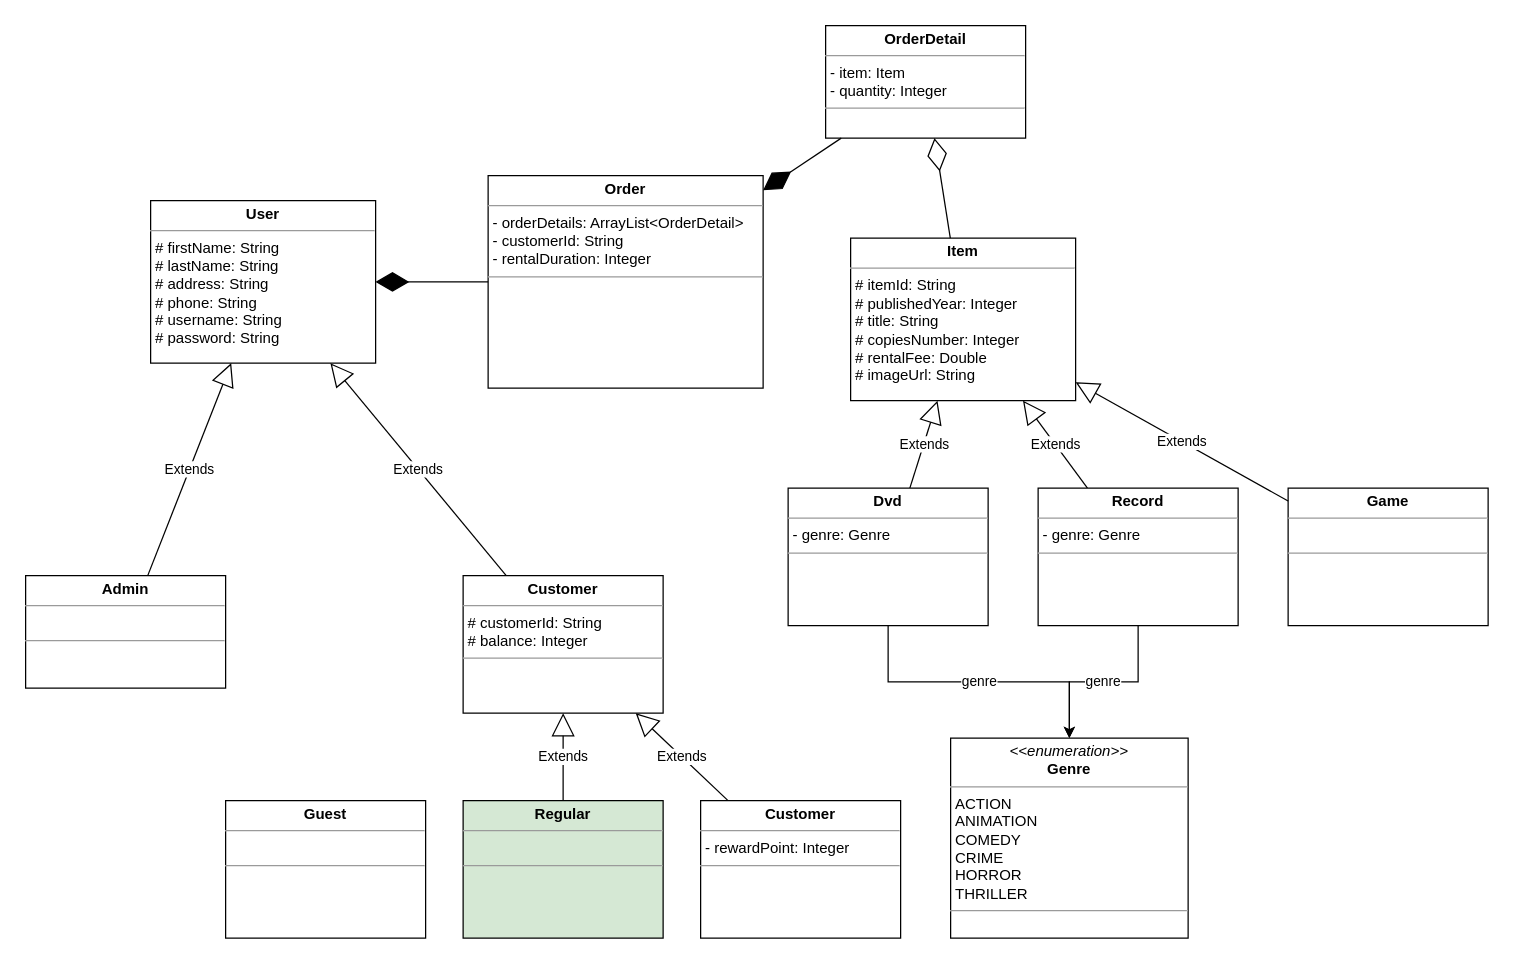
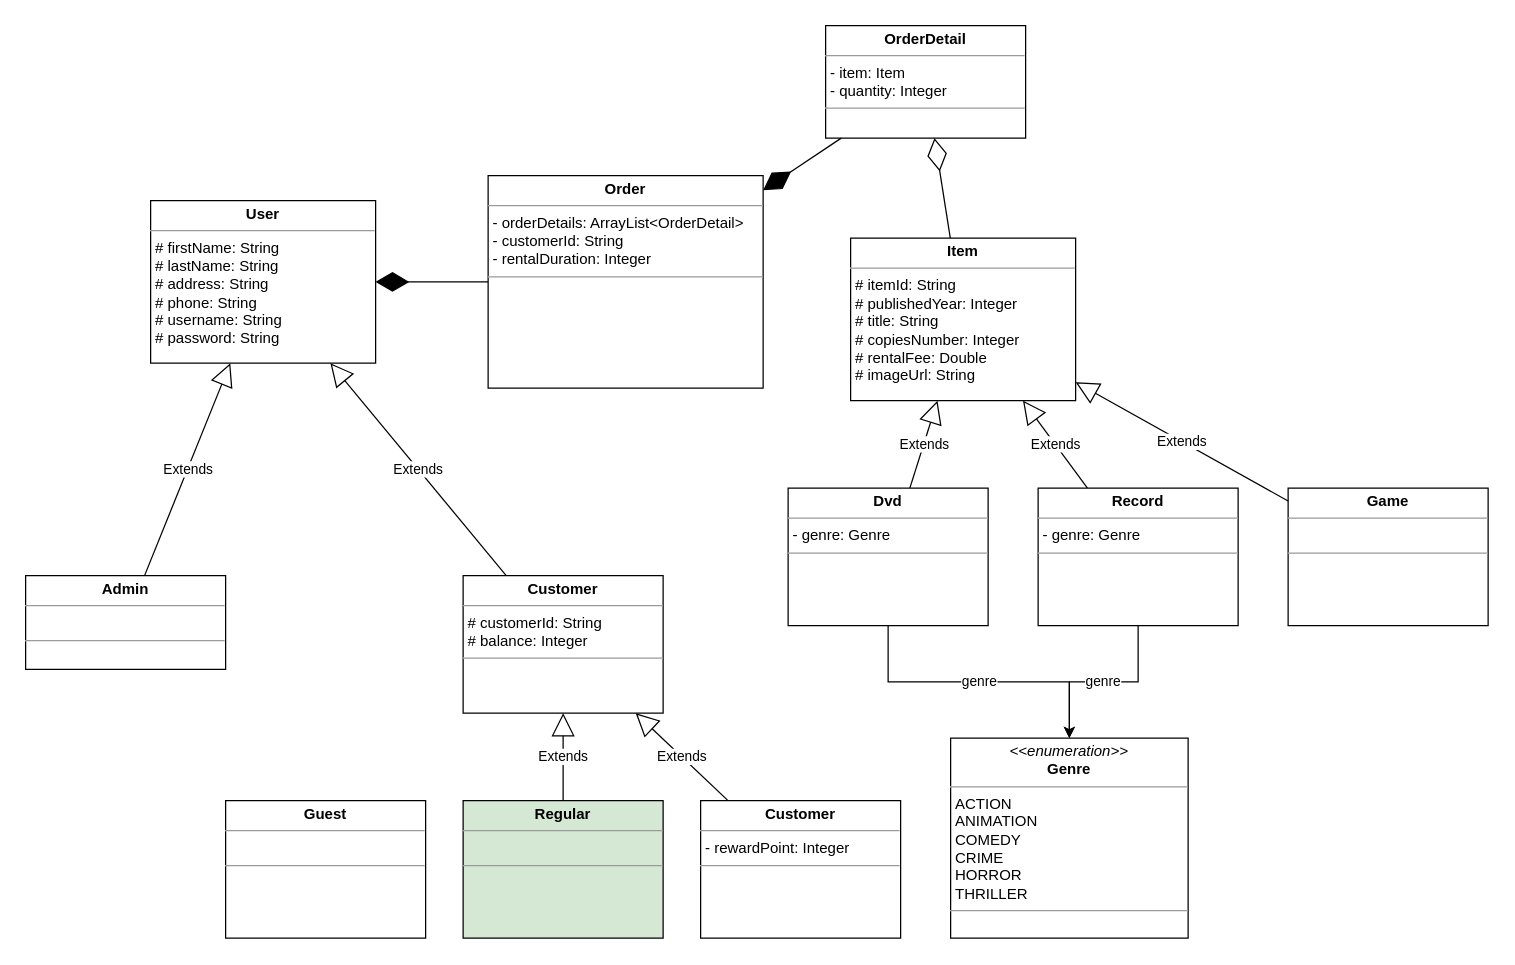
(126, 632) -> (126, 623)
